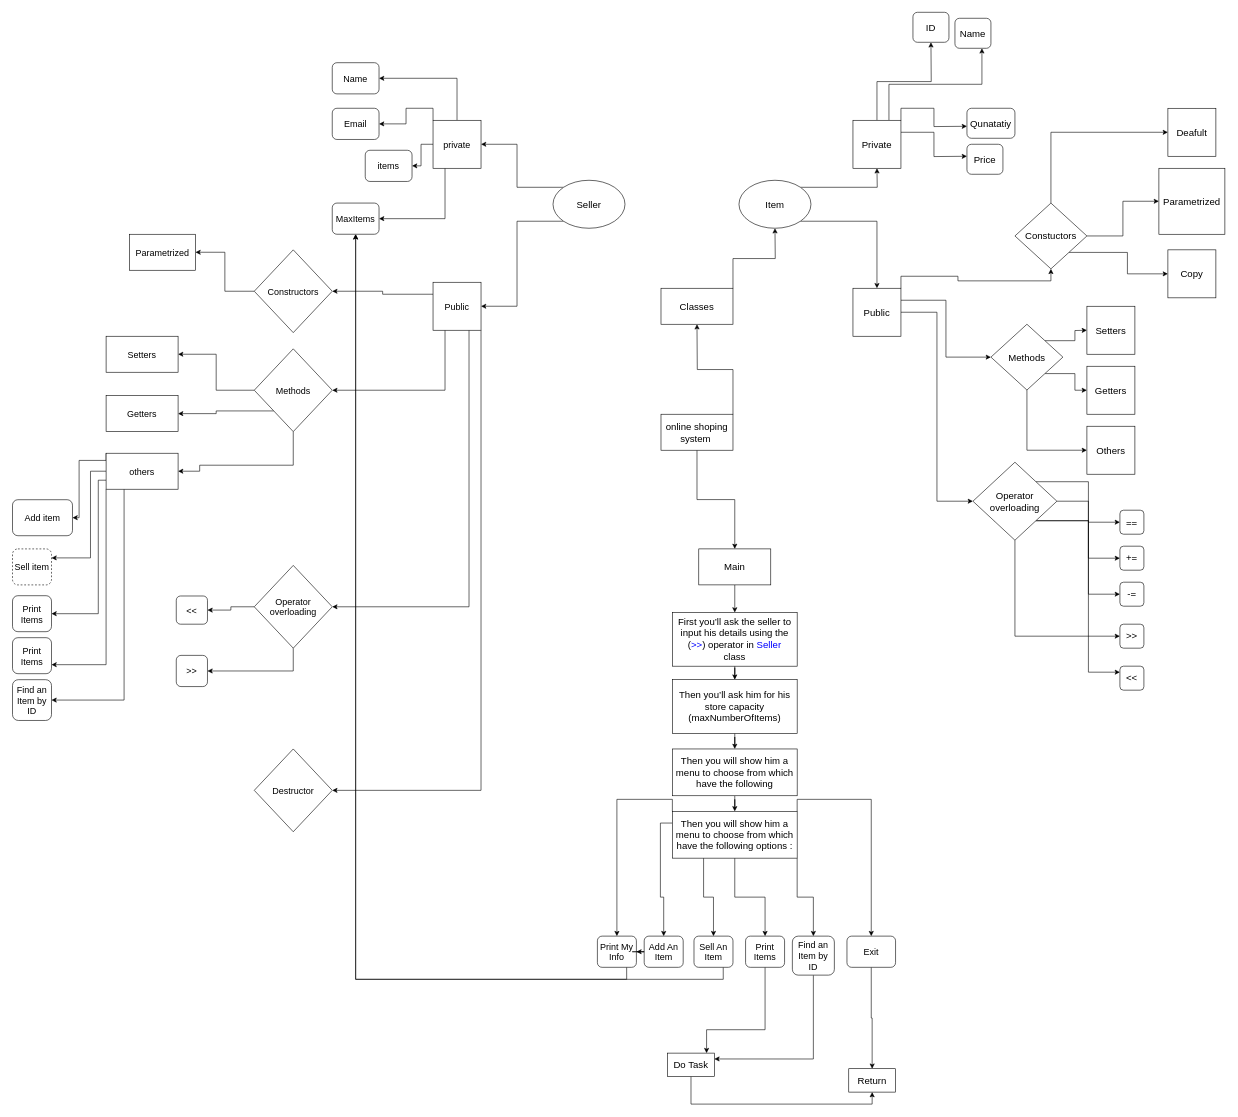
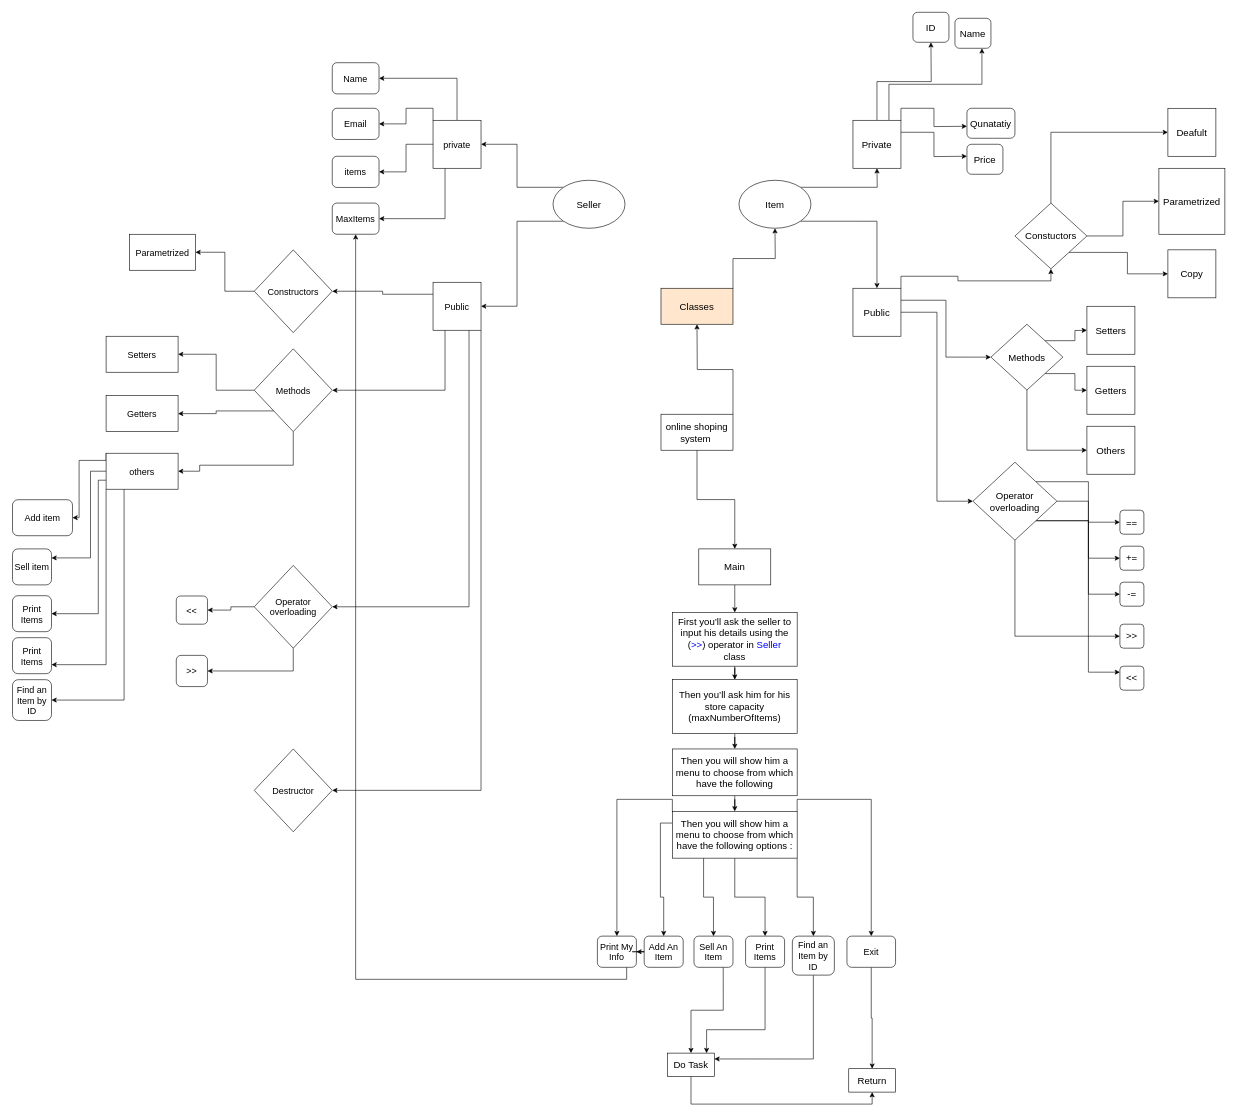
(389, 166) -> (356, 172)
(697, 306) -> (697, 306)
(32, 567) -> (32, 567)
(676, 980) -> (691, 1010)
